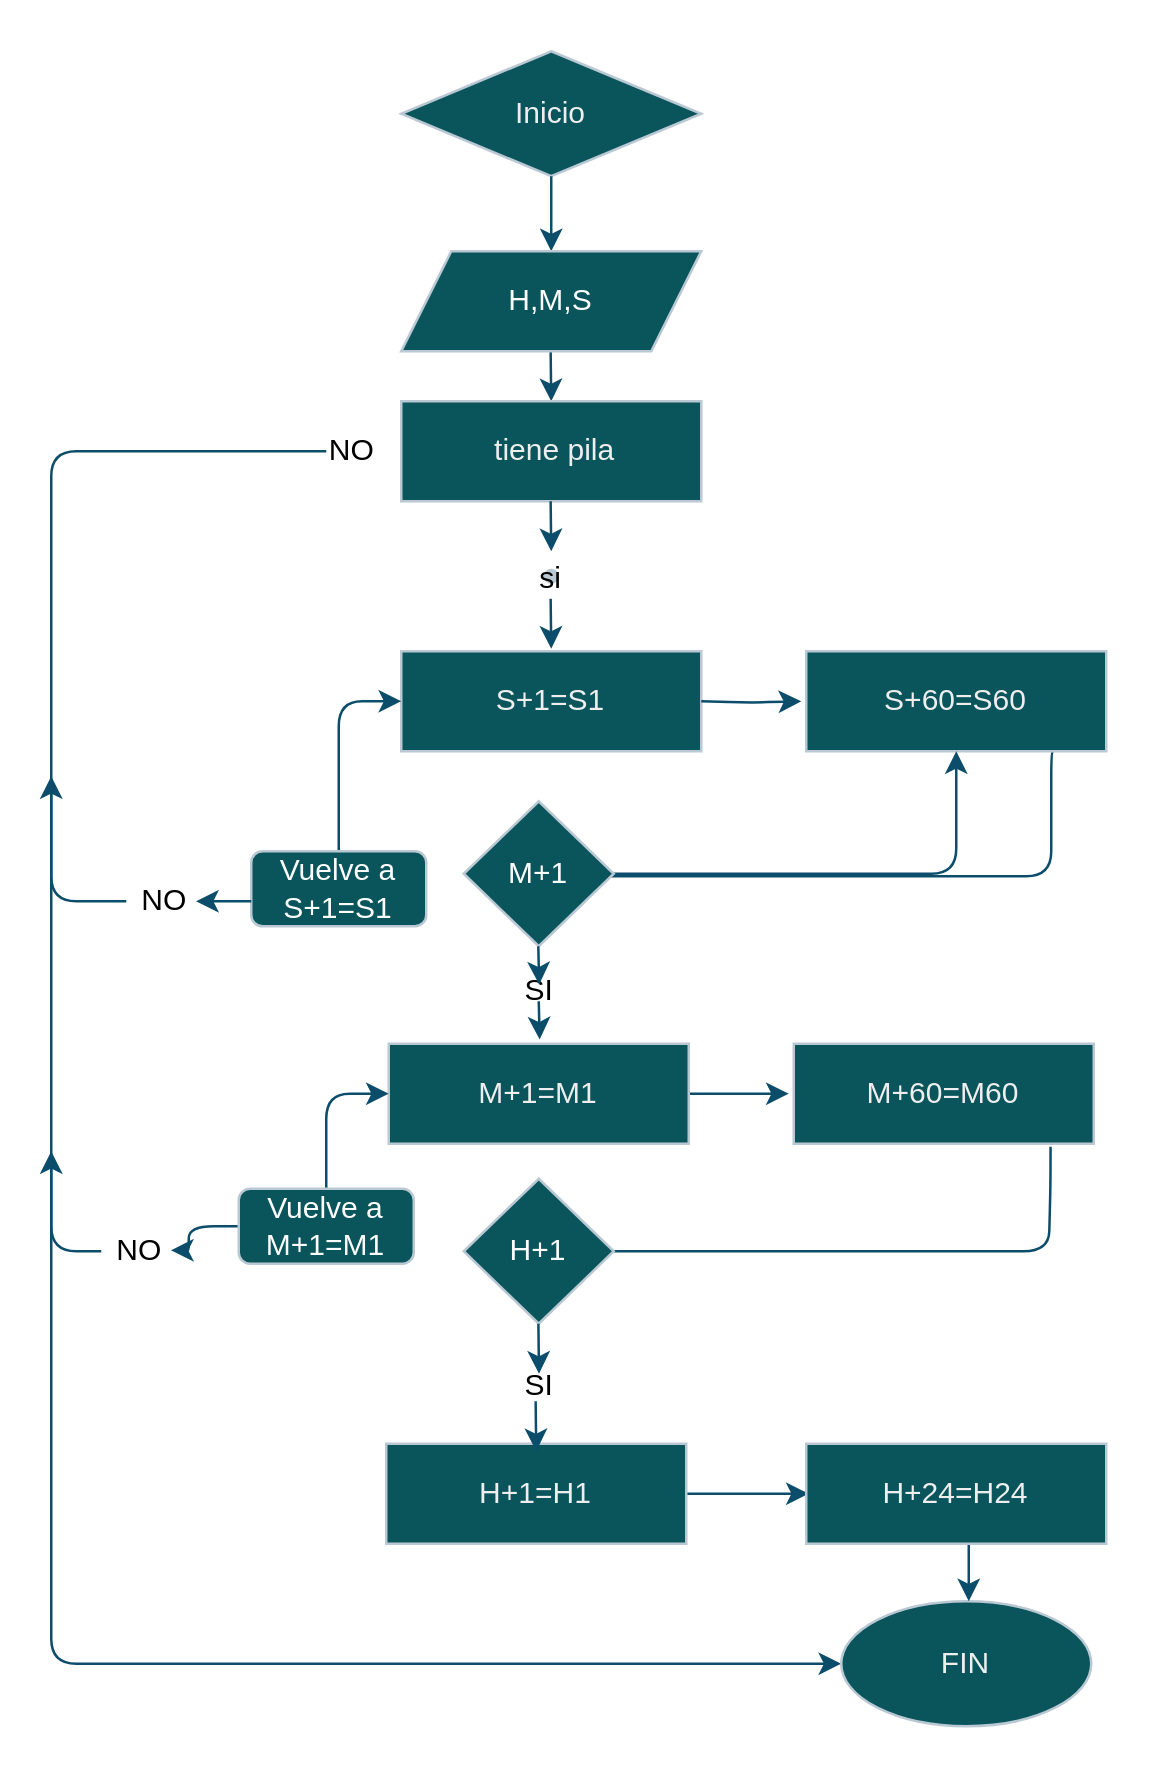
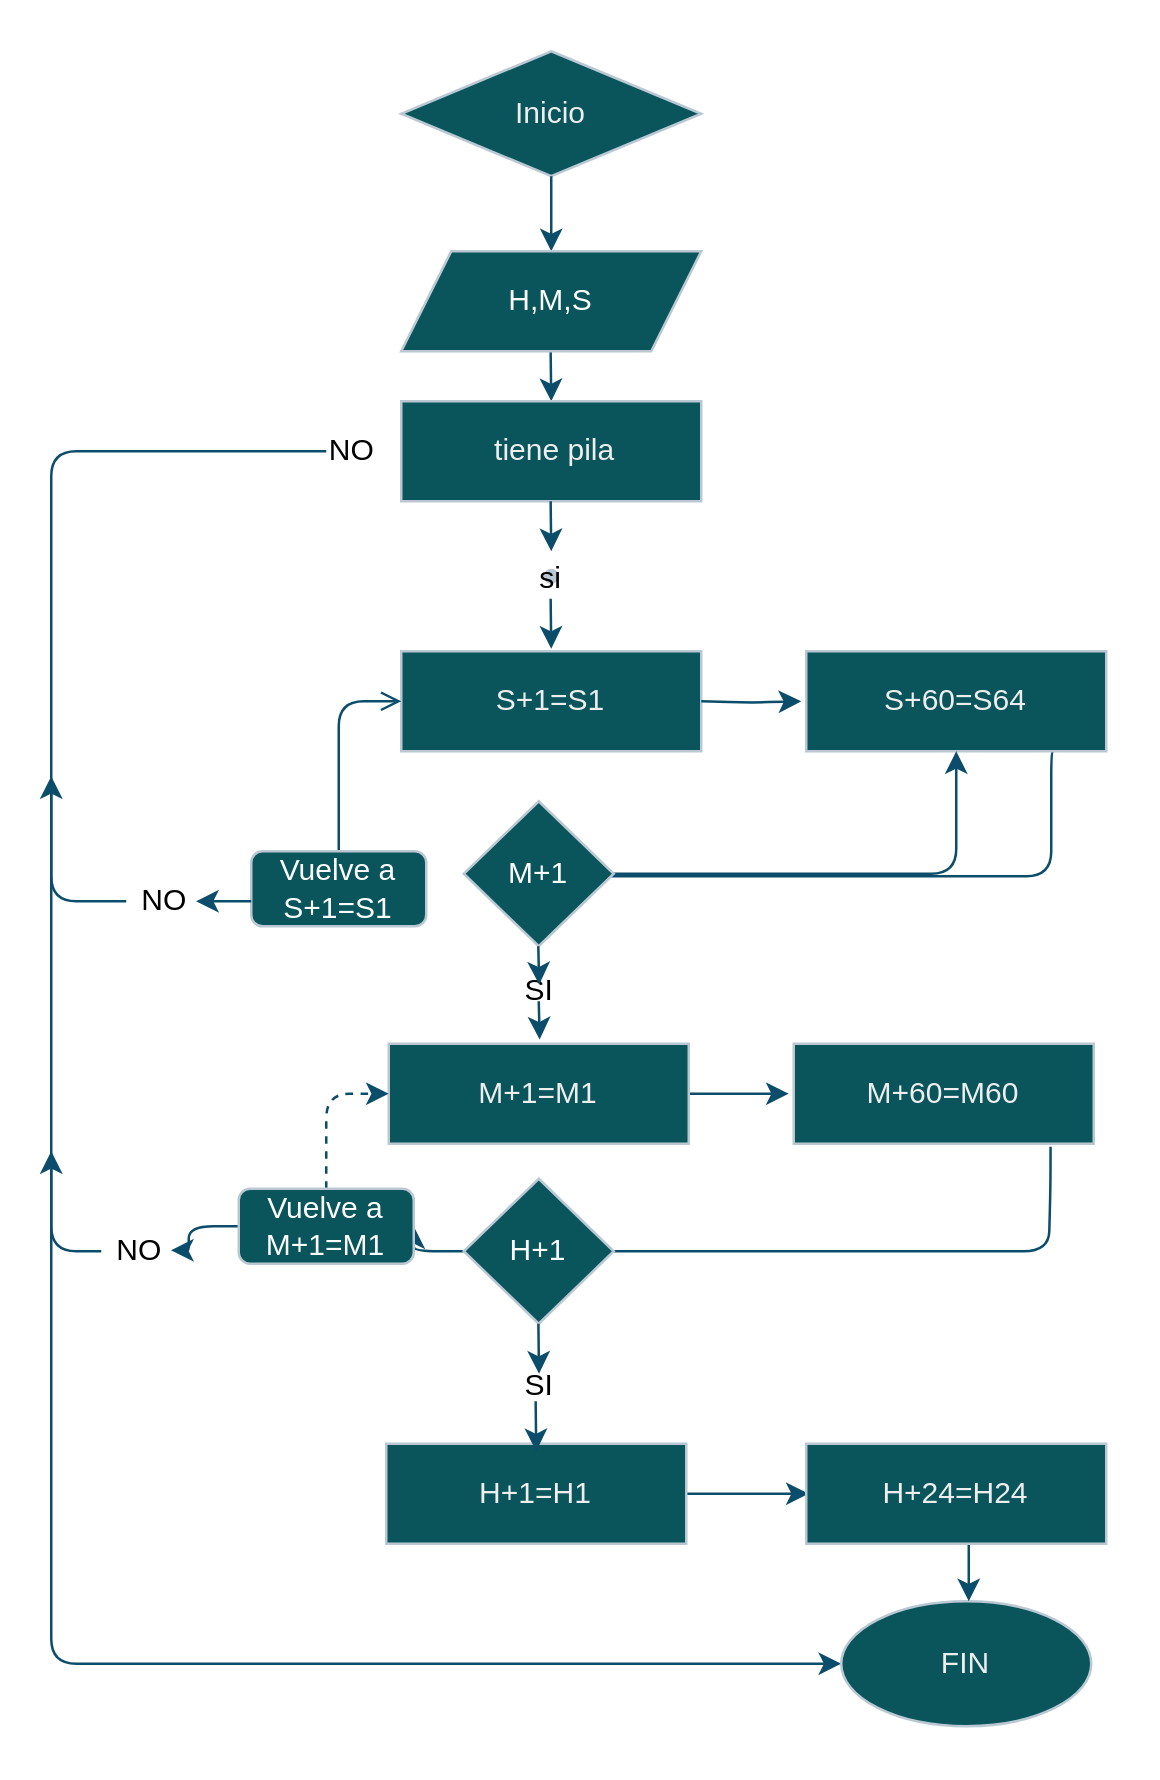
(383, 701) -> (386, 701)
(956, 701) -> (956, 701)
(326, 1122) -> (326, 1122)
none -> (439, 1251)
